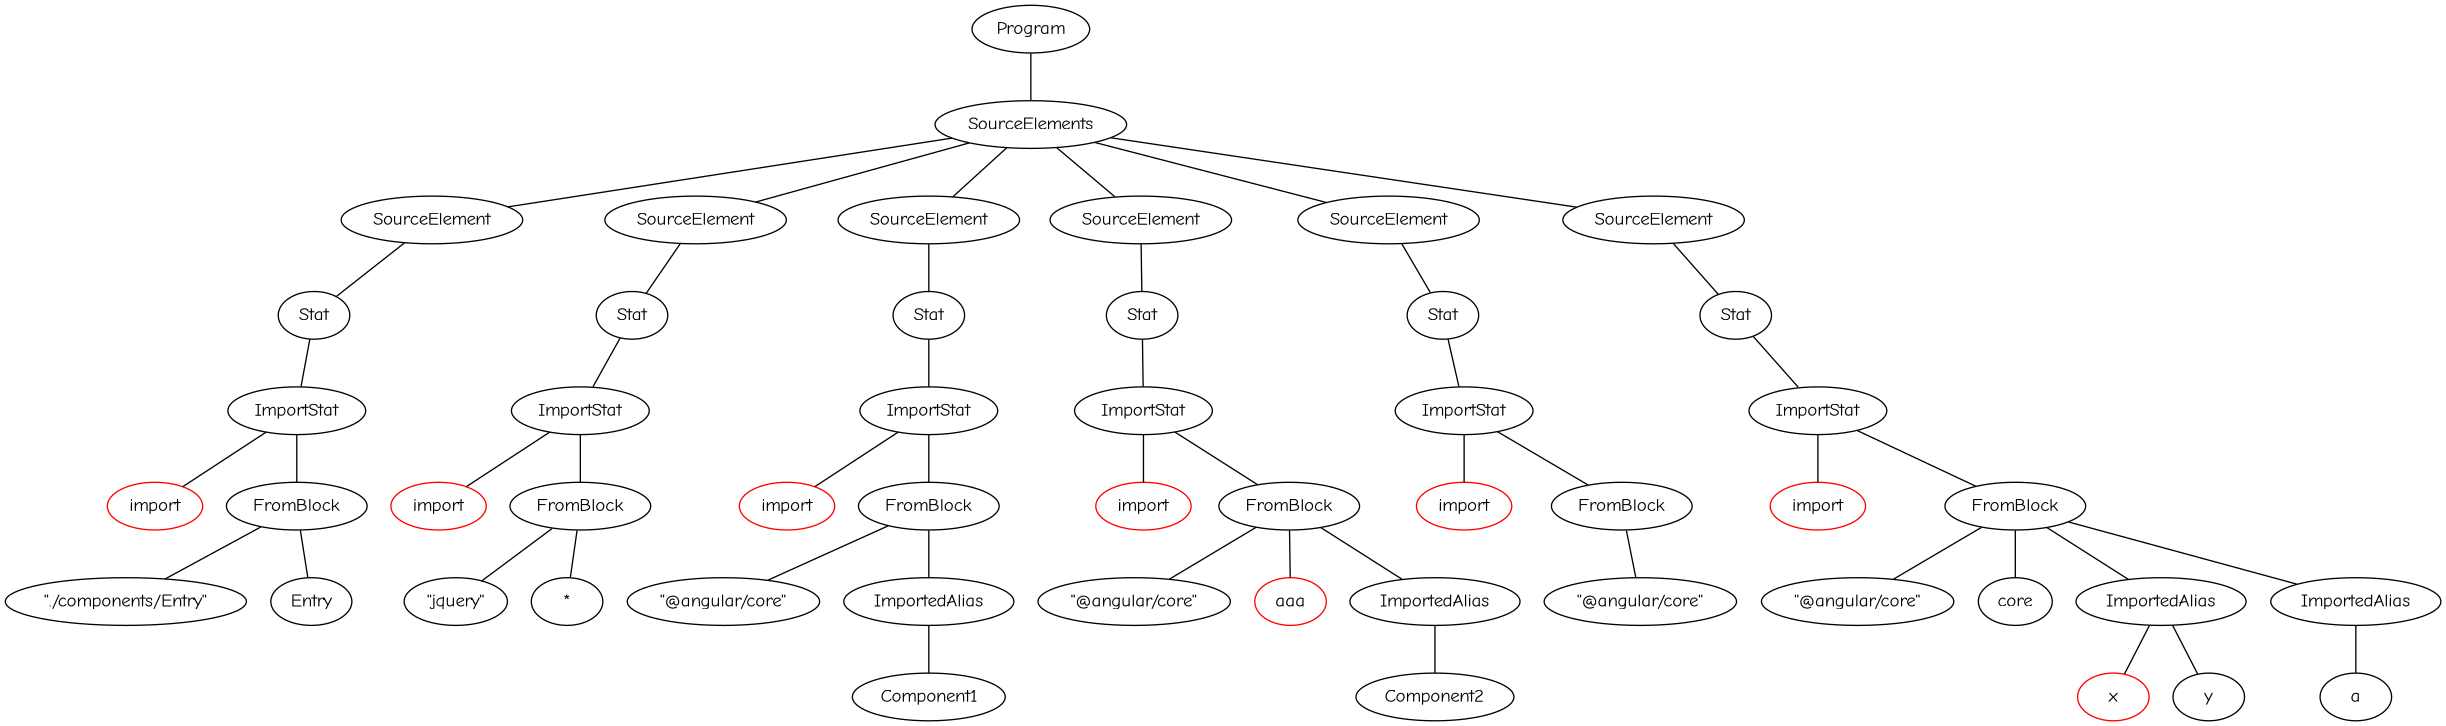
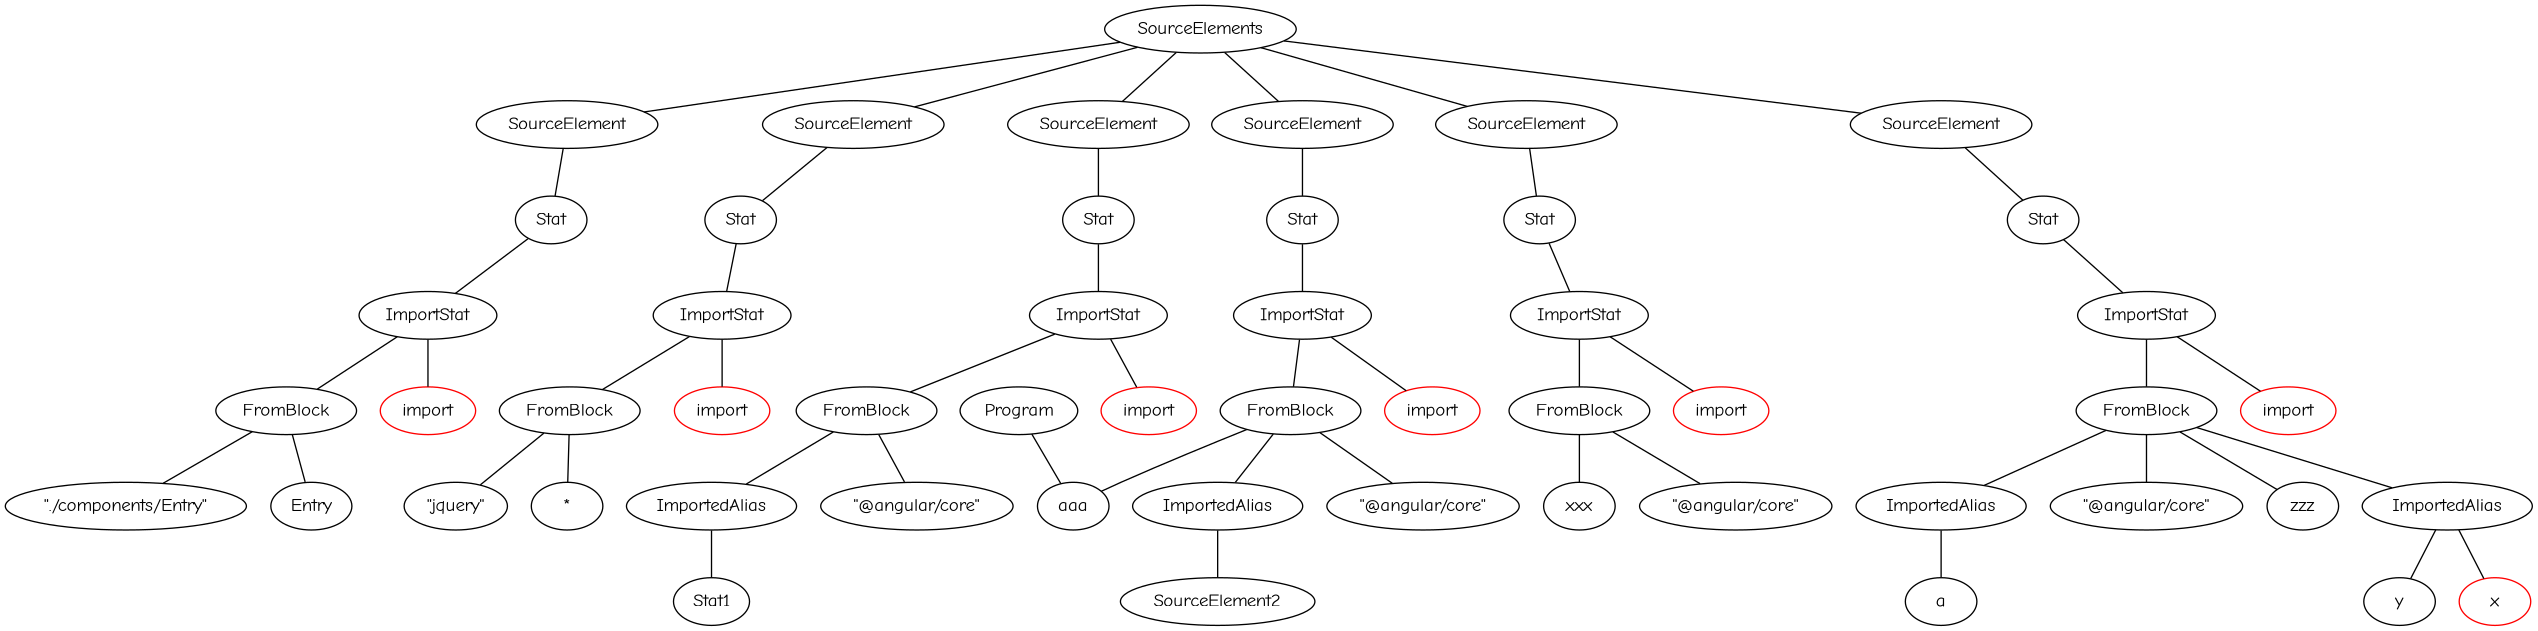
(1031, 77) -> (1046, 459)
none -> (1579, 506)
(1291, 602) -> (1073, 506)
(2015, 602) -> (2303, 506)
(929, 697) -> (712, 602)
(1435, 697) -> (1218, 602)
